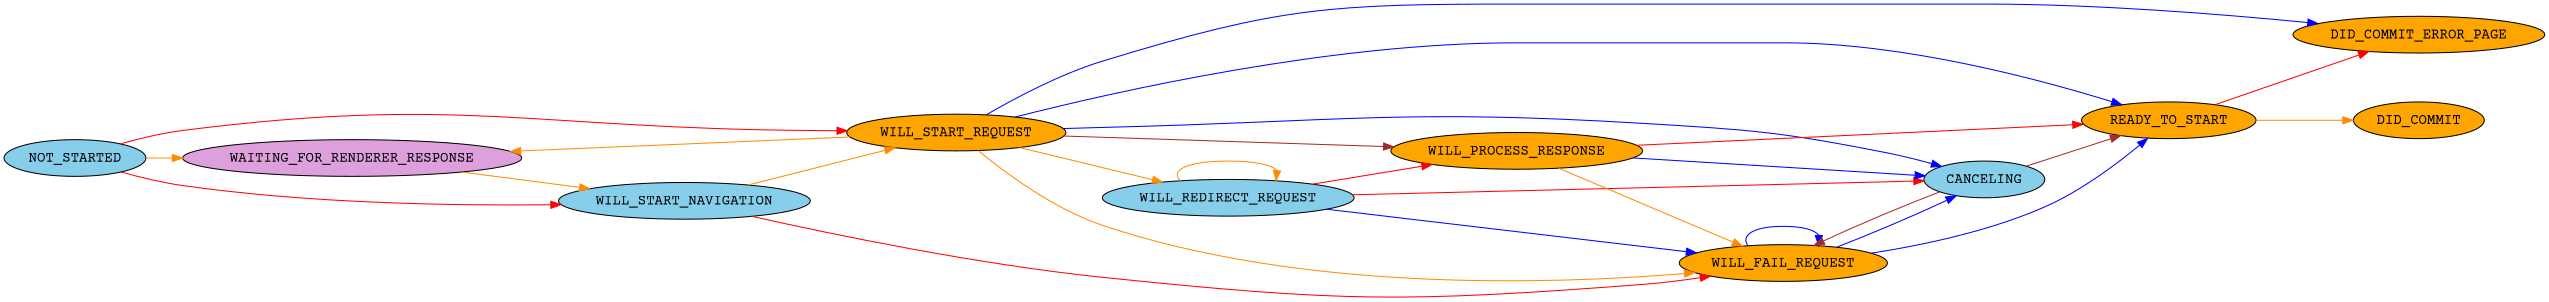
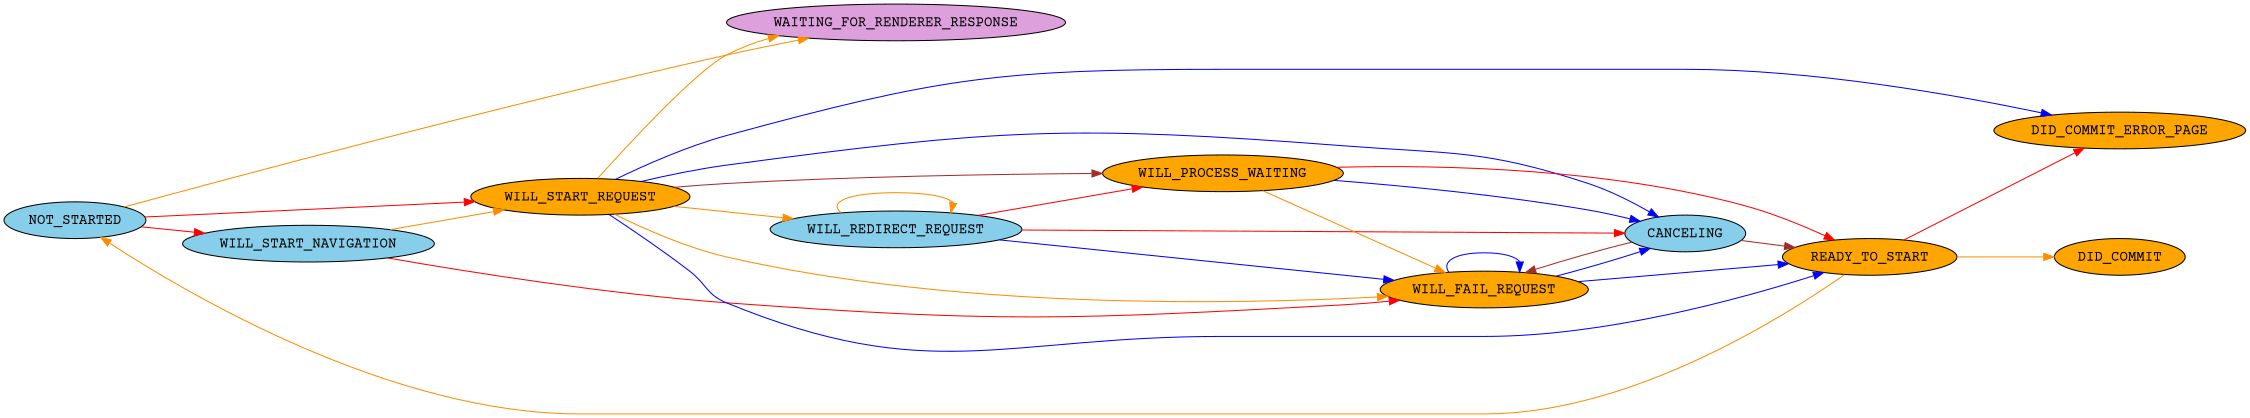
(1517, 151) -> (1223, 173)
(521, 180) -> none
none -> (975, 414)
